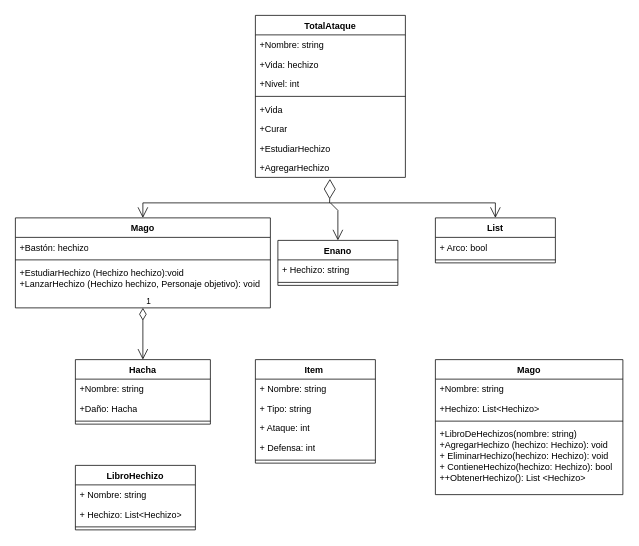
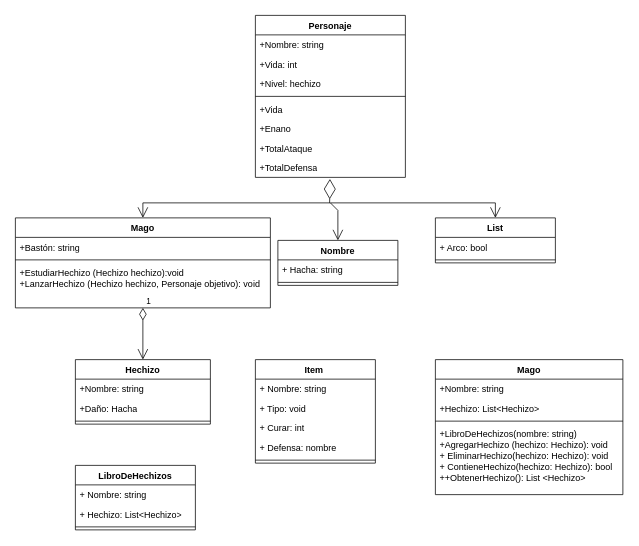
(330, 26) -> (330, 26)
(290, 65) -> (280, 65)
(282, 85) -> (292, 85)
(275, 130) -> (275, 130)
(298, 149) -> (289, 149)
(297, 169) -> (291, 169)
(57, 248) -> (54, 248)
(338, 251) -> (338, 251)
(319, 271) -> (315, 271)
(143, 370) -> (143, 370)
(289, 409) -> (284, 409)
(288, 429) -> (285, 429)
(290, 448) -> (299, 448)
(135, 476) -> (135, 476)
